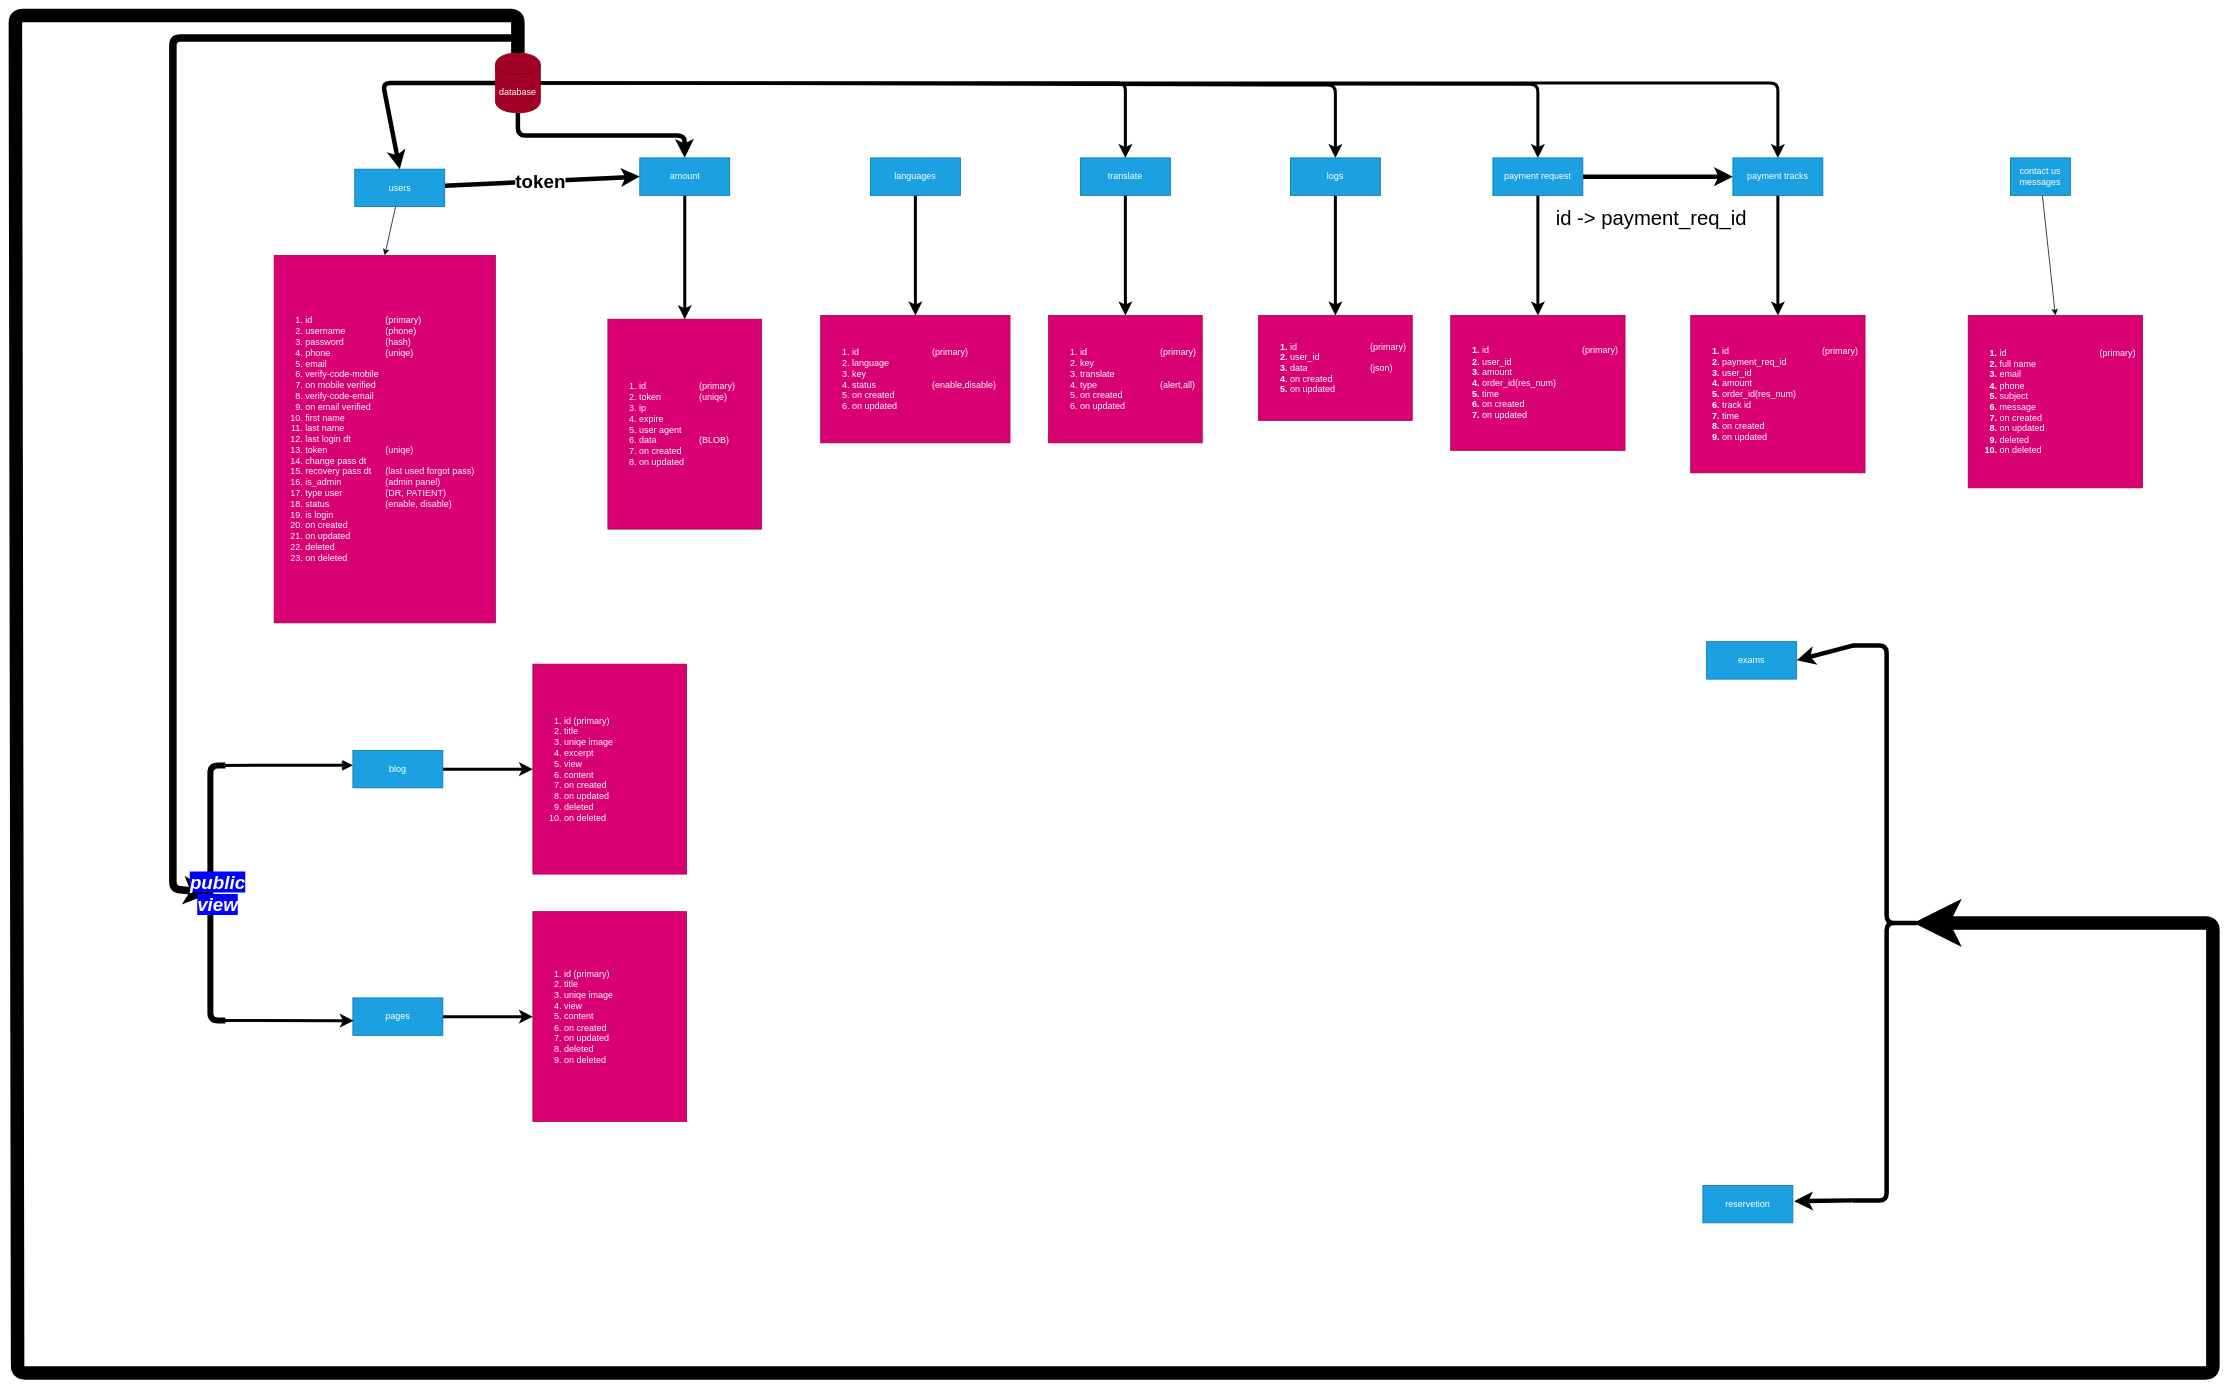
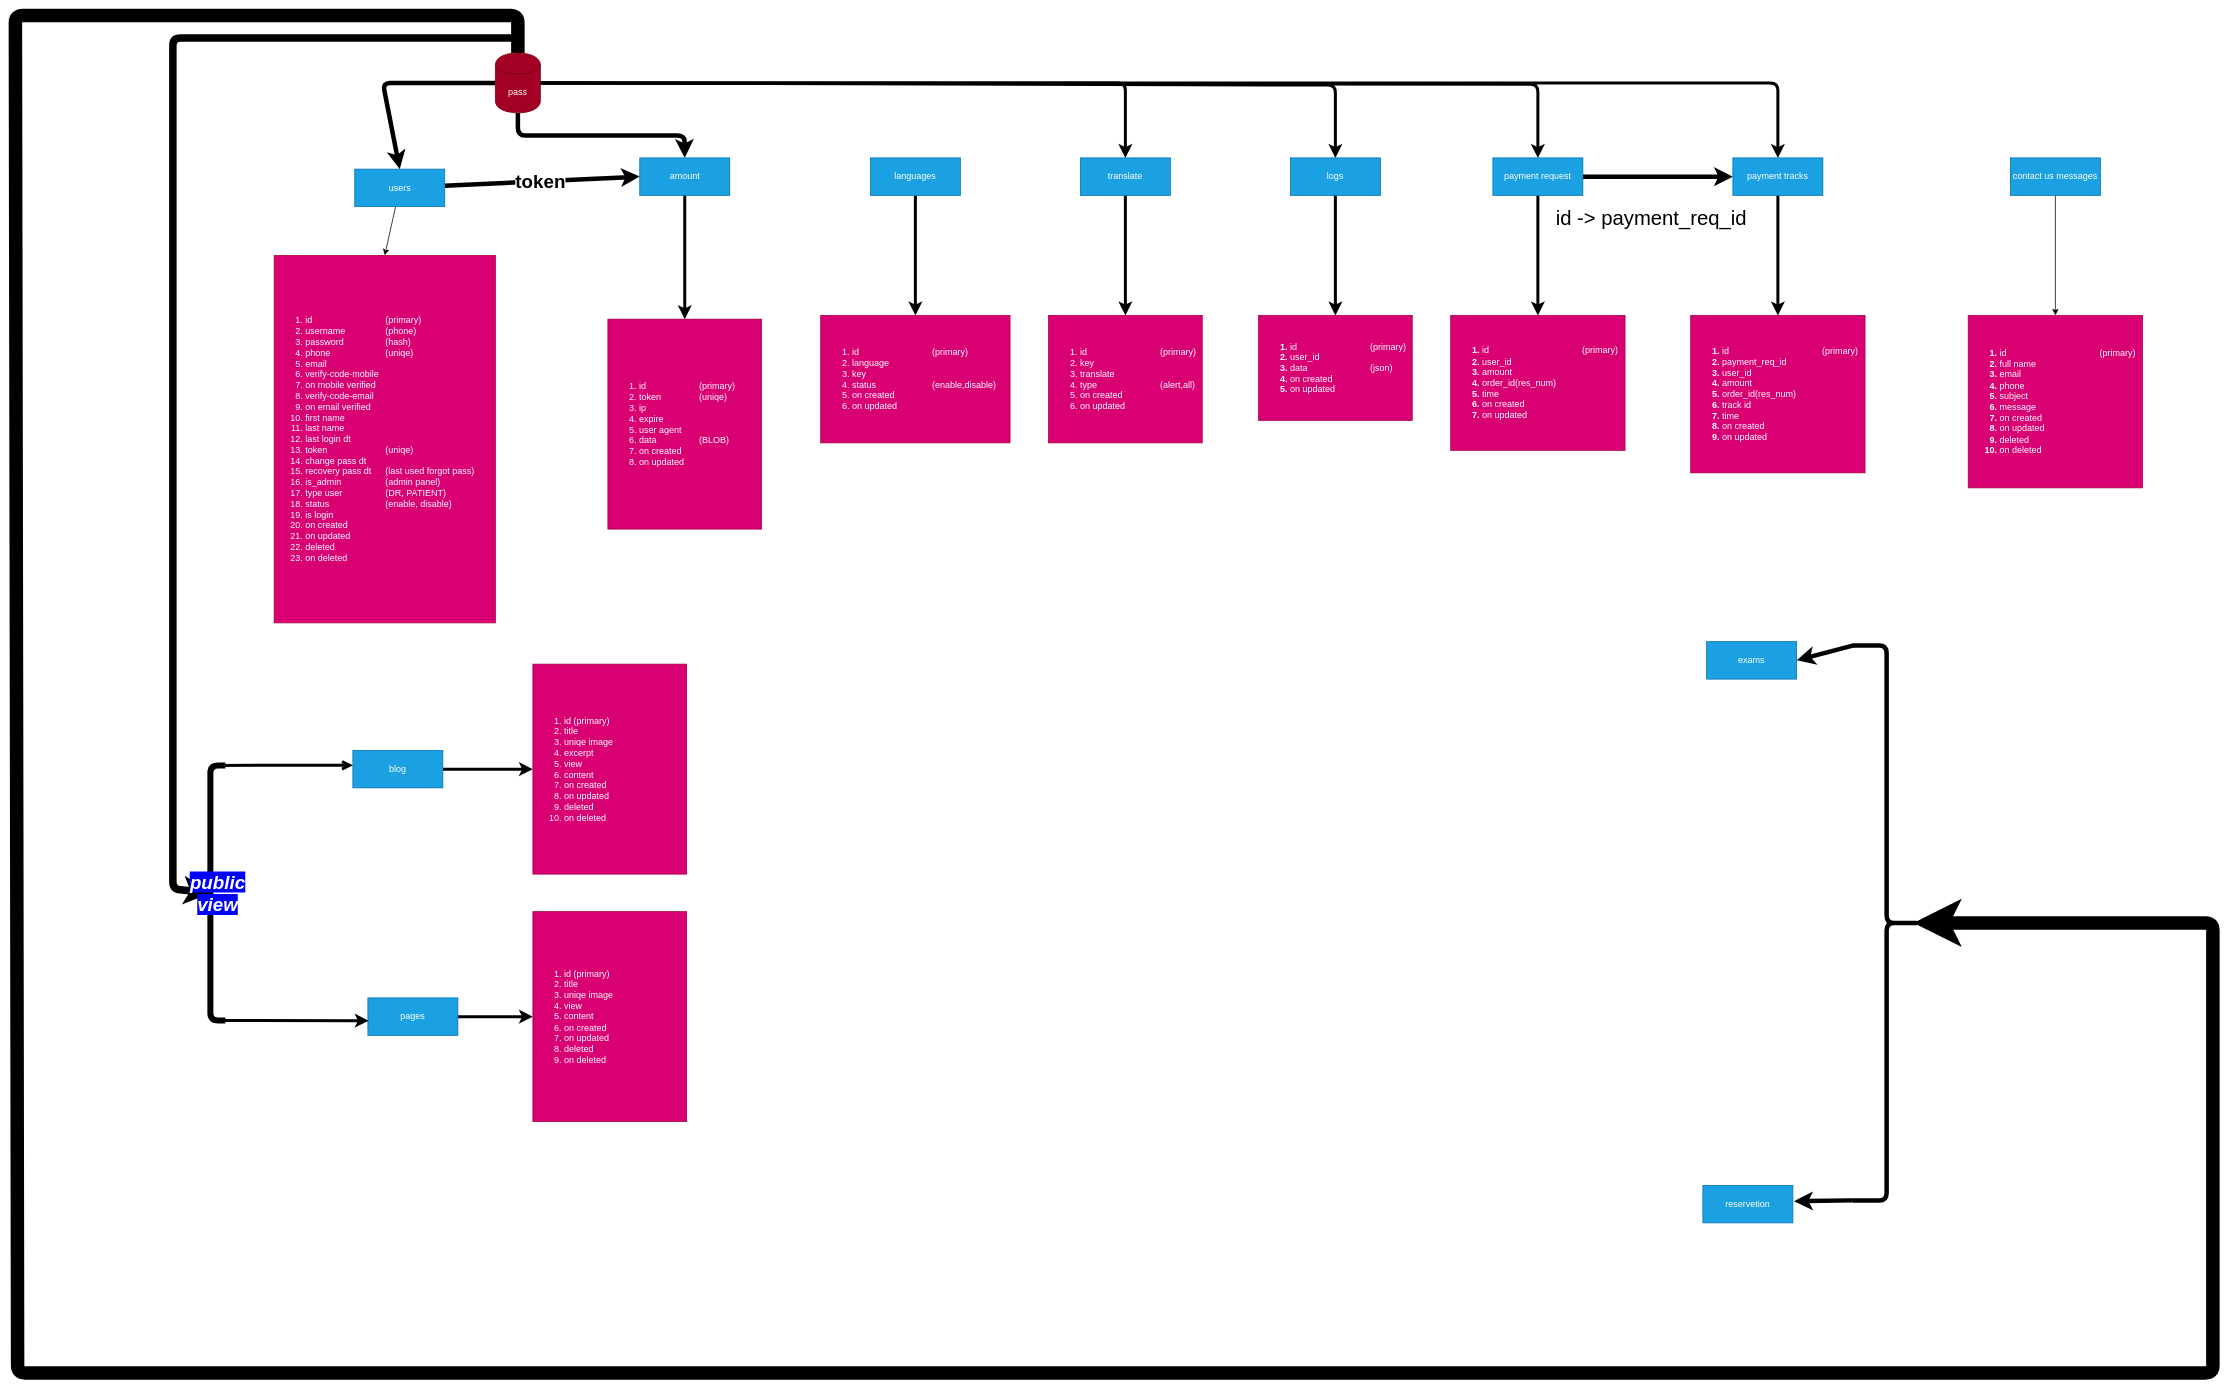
(518, 92) -> (518, 92)
(2040, 177) -> (2055, 177)
(398, 1017) -> (413, 1017)
